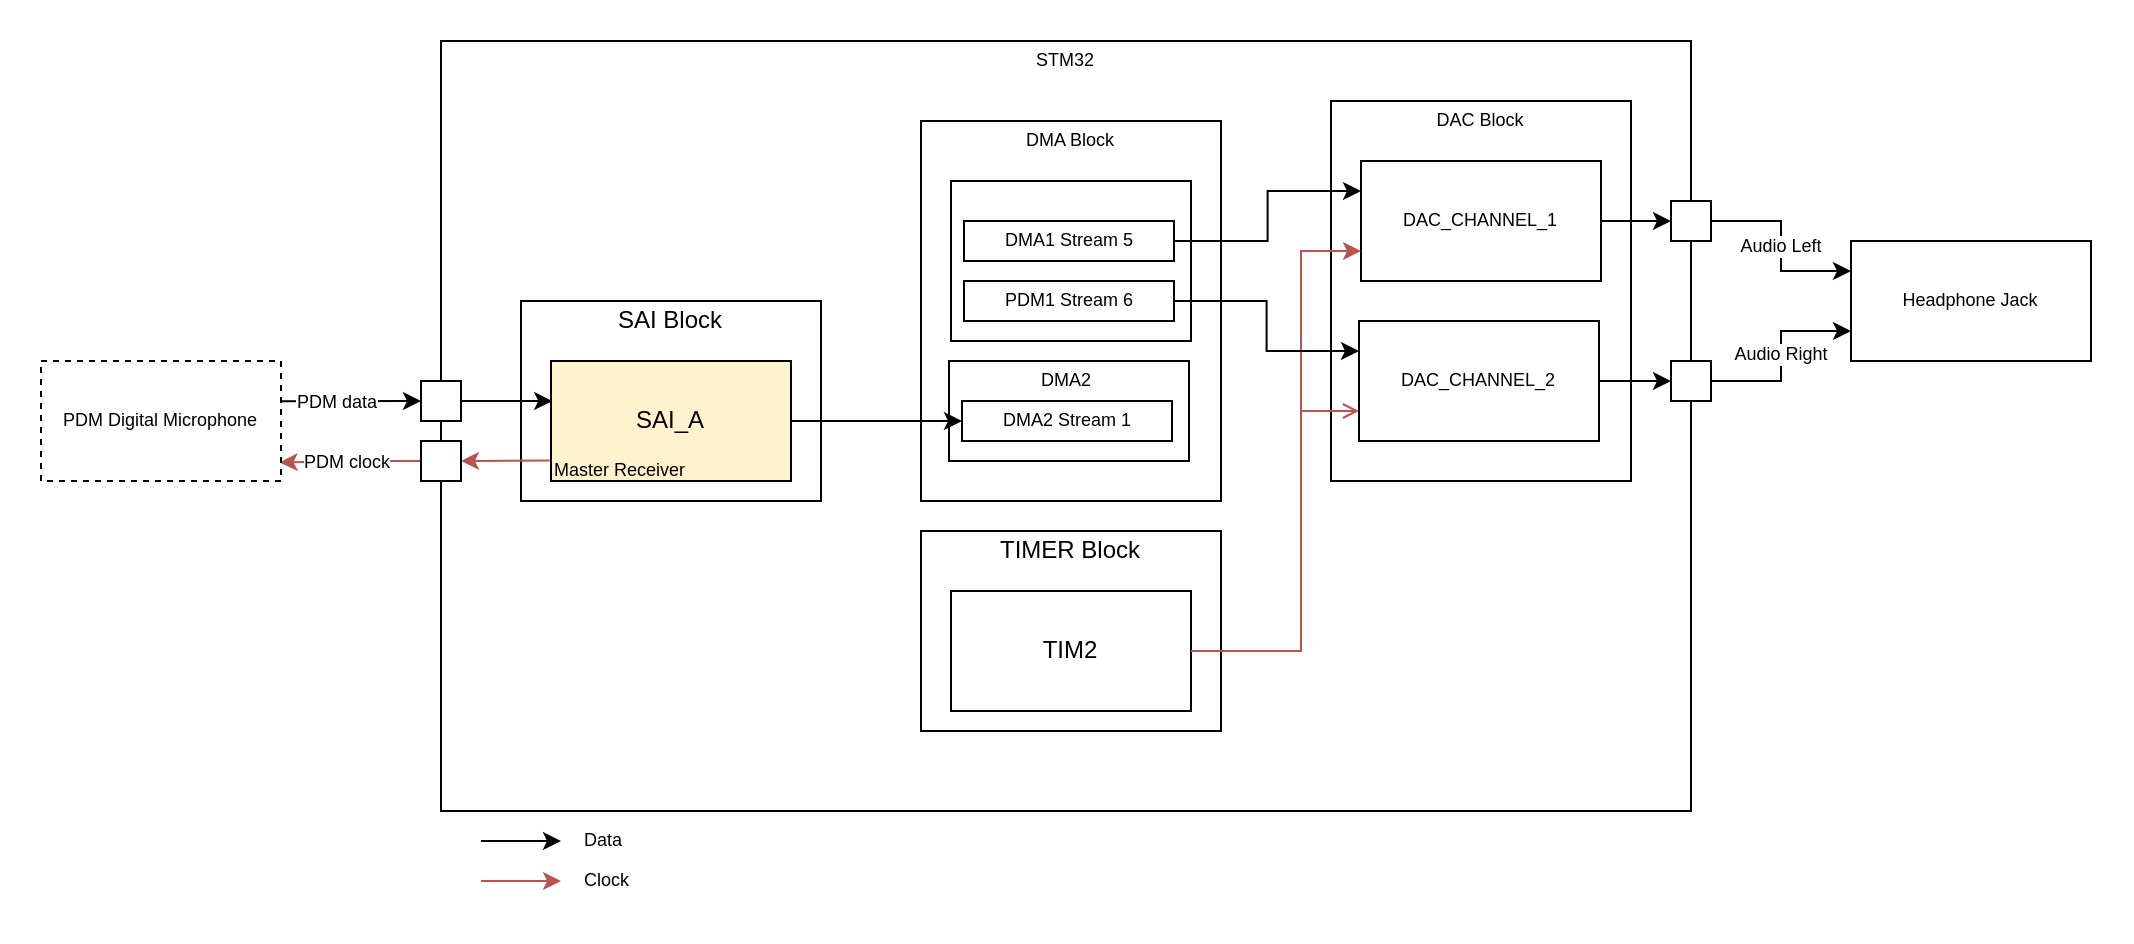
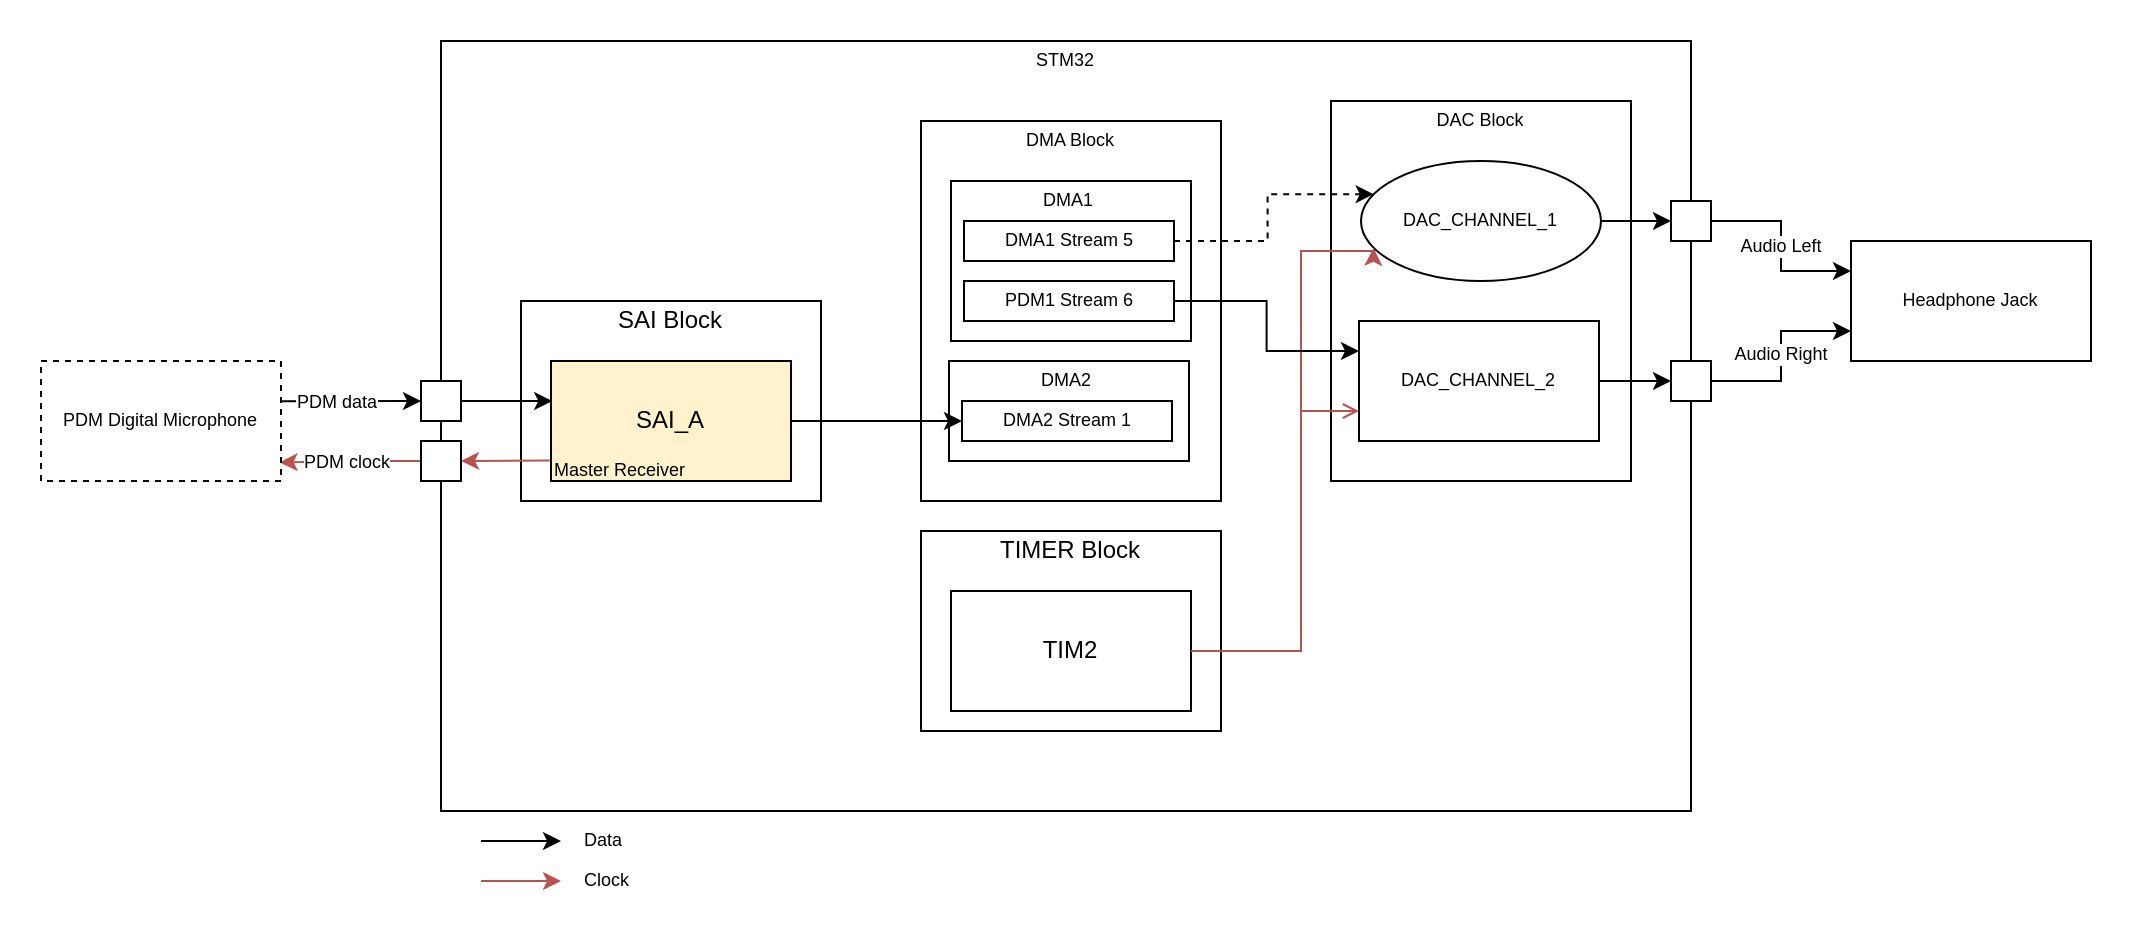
none -> (1069, 201)
(1268, 221) -> (1268, 216)
(1481, 221) -> (1481, 221)
